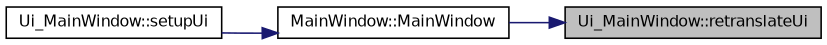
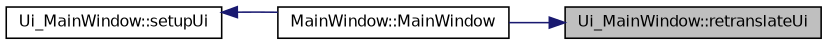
(242, 33) -> (258, 12)
